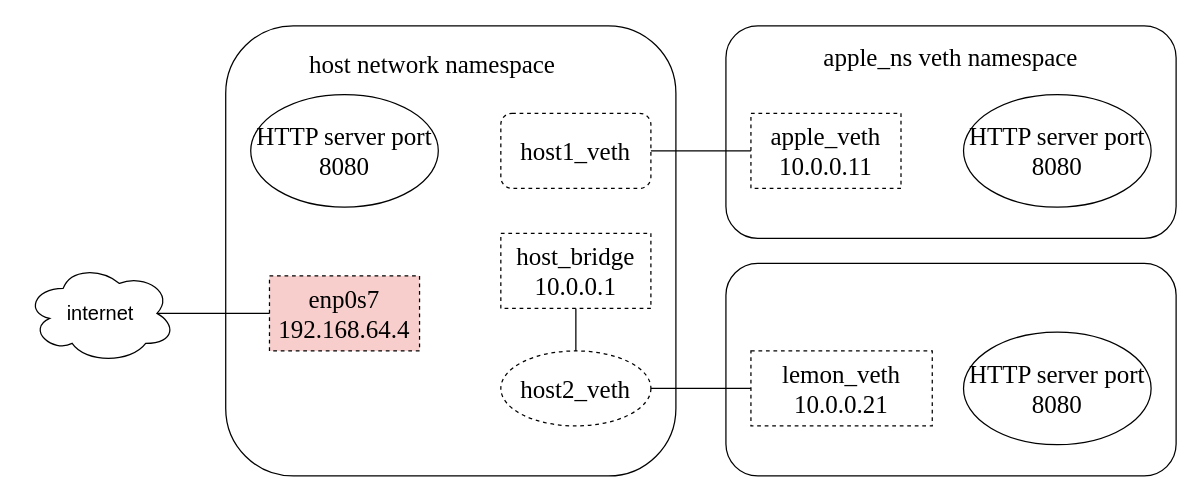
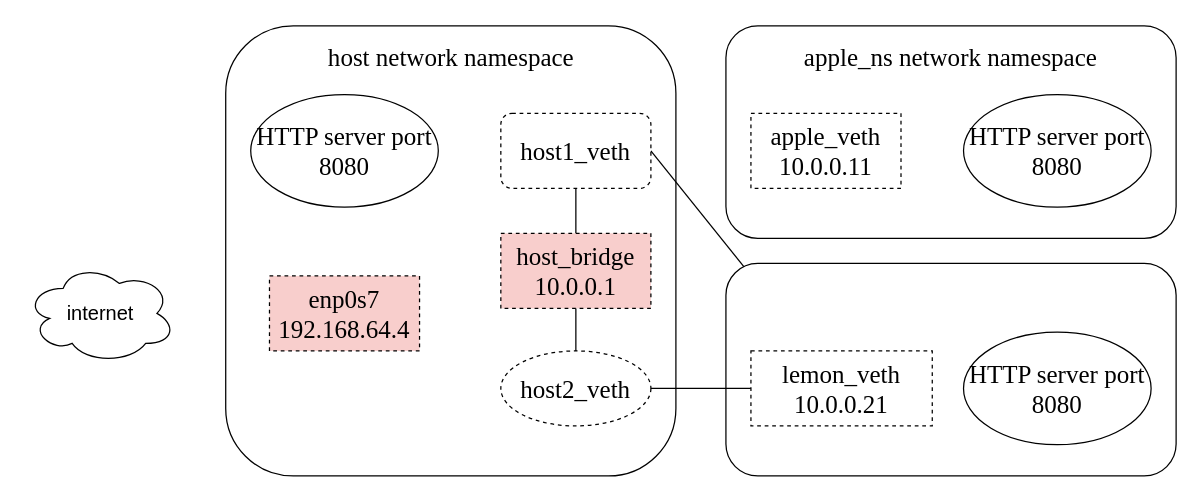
(951, 57) -> (951, 57)
(432, 63) -> (451, 57)
(701, 151) -> (697, 208)
none -> (576, 211)
(576, 271) -> (576, 271)
(213, 313) -> none
